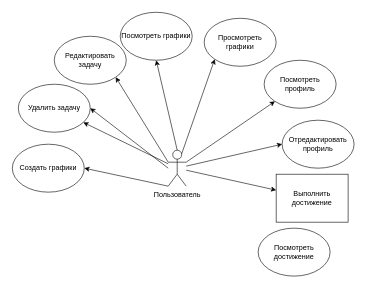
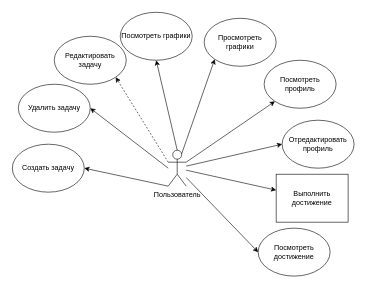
(143, 121) -> (143, 121)
(121, 141) -> (204, 196)
(48, 168) -> (48, 168)
